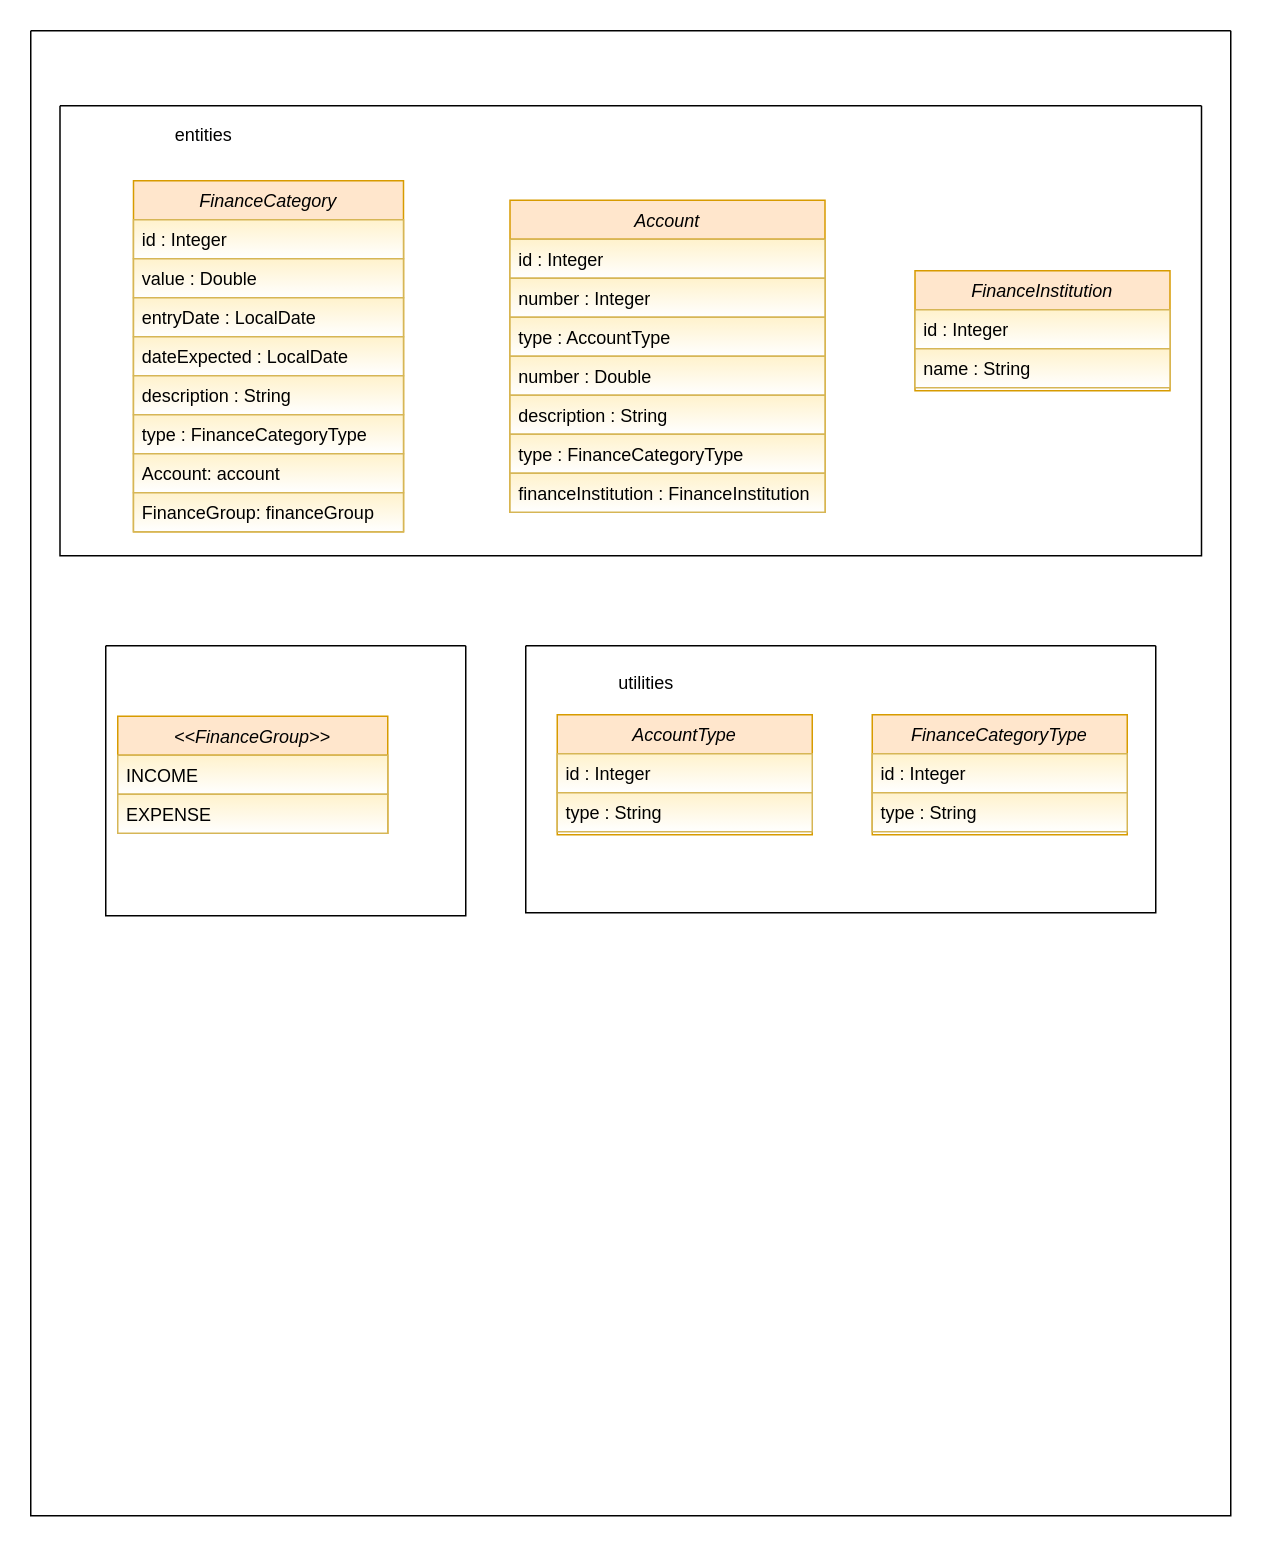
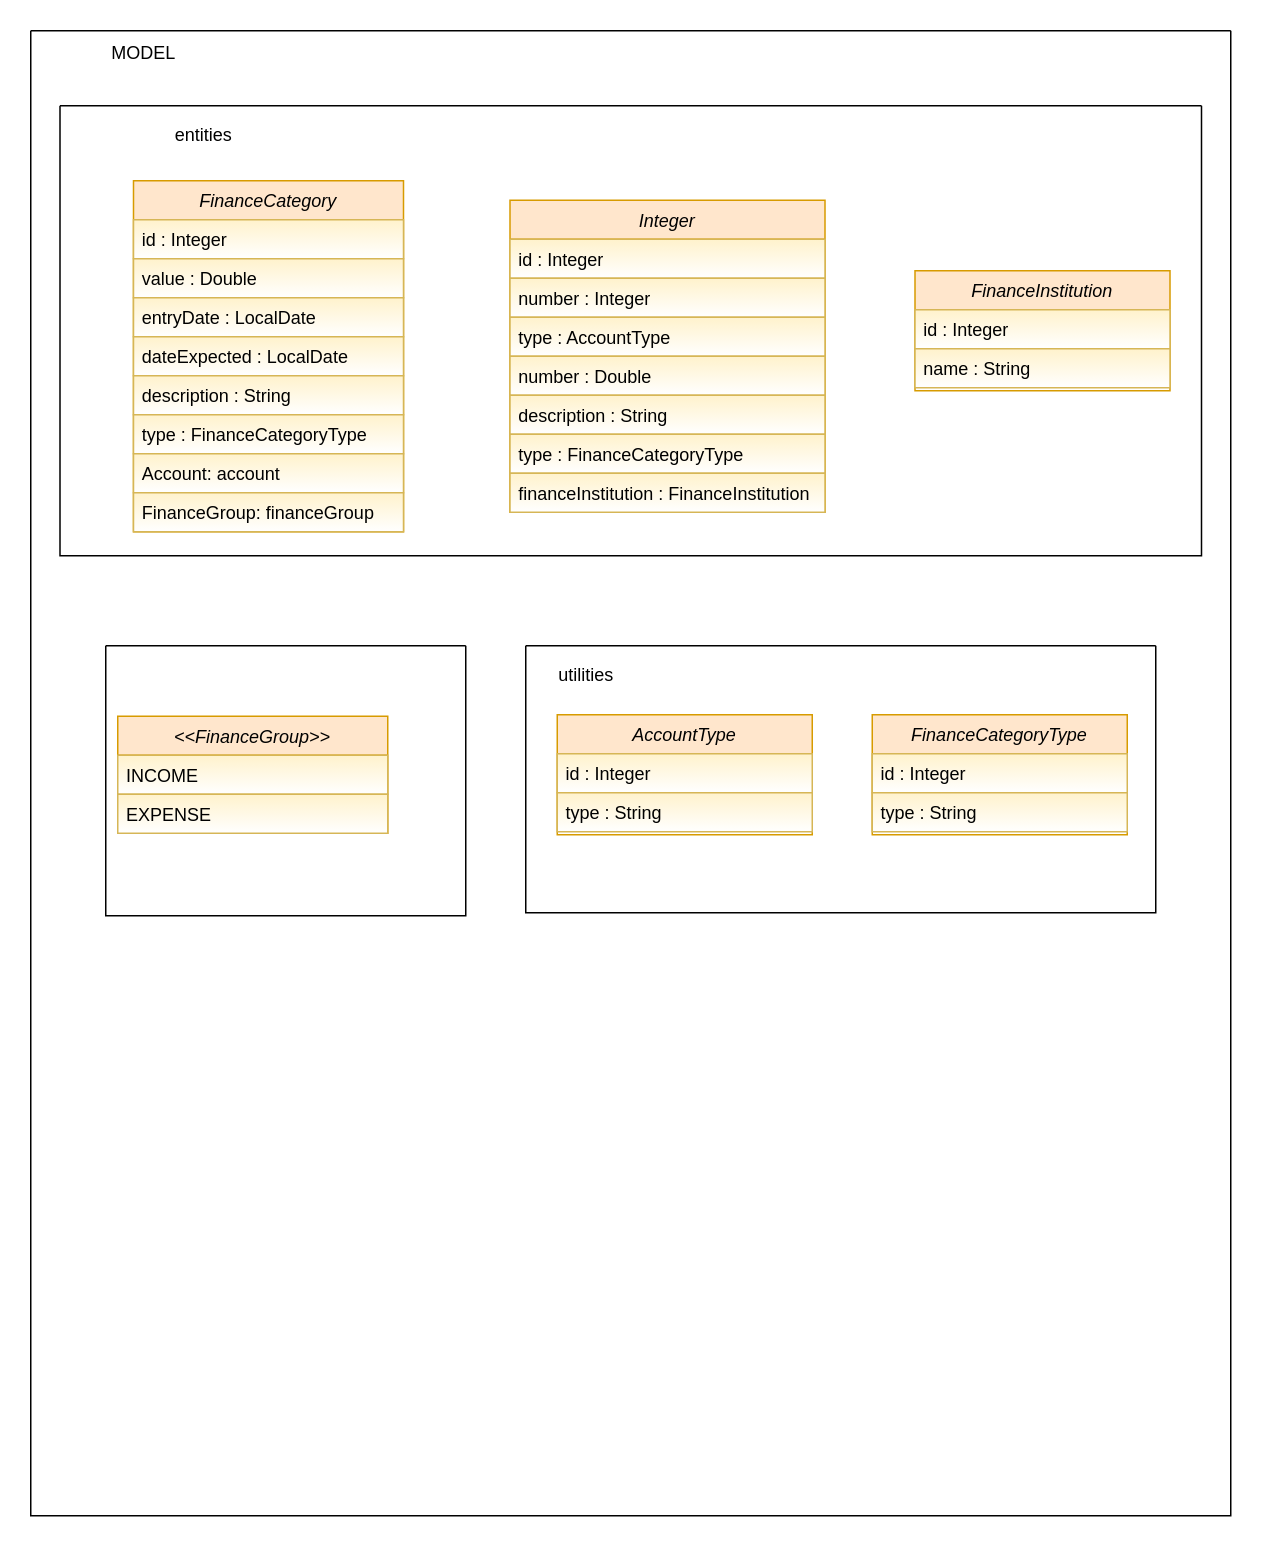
none -> (143, 53)
(667, 221) -> (667, 221)
(646, 683) -> (586, 676)
